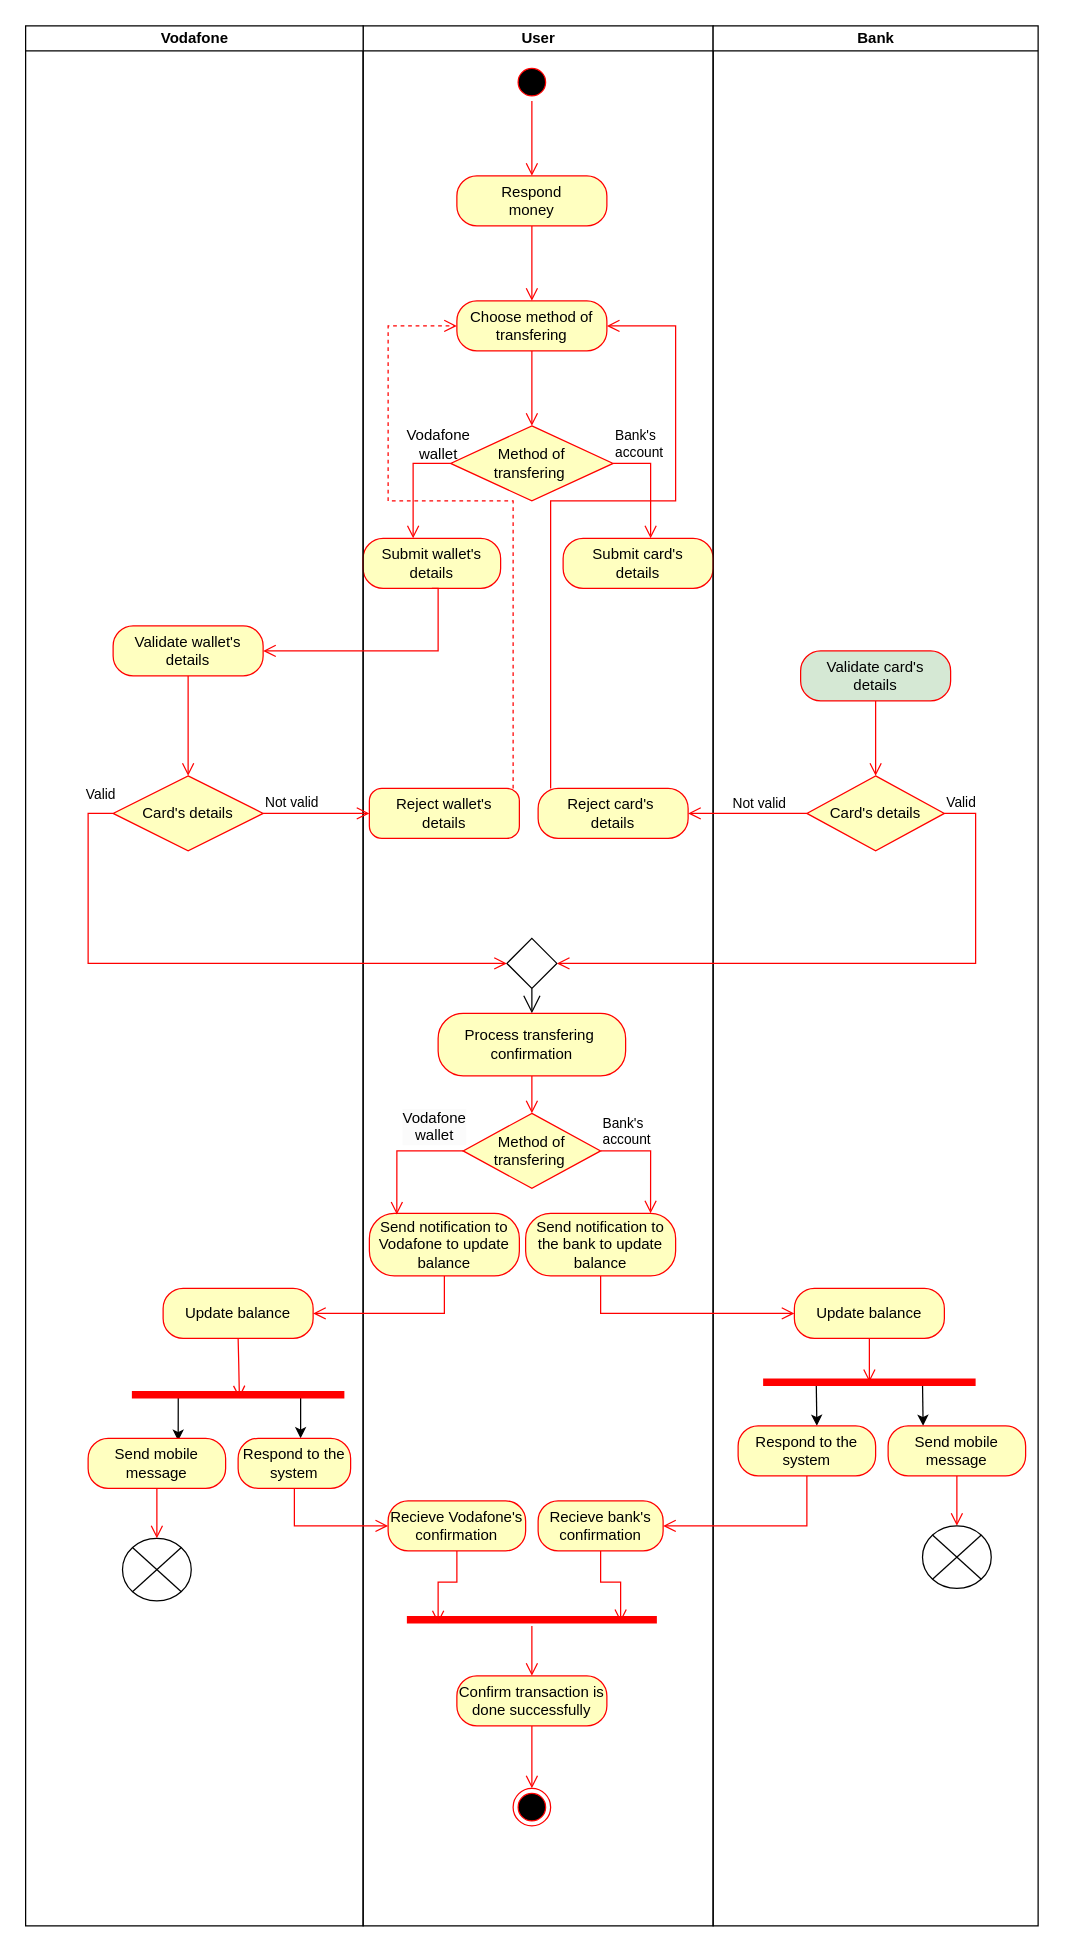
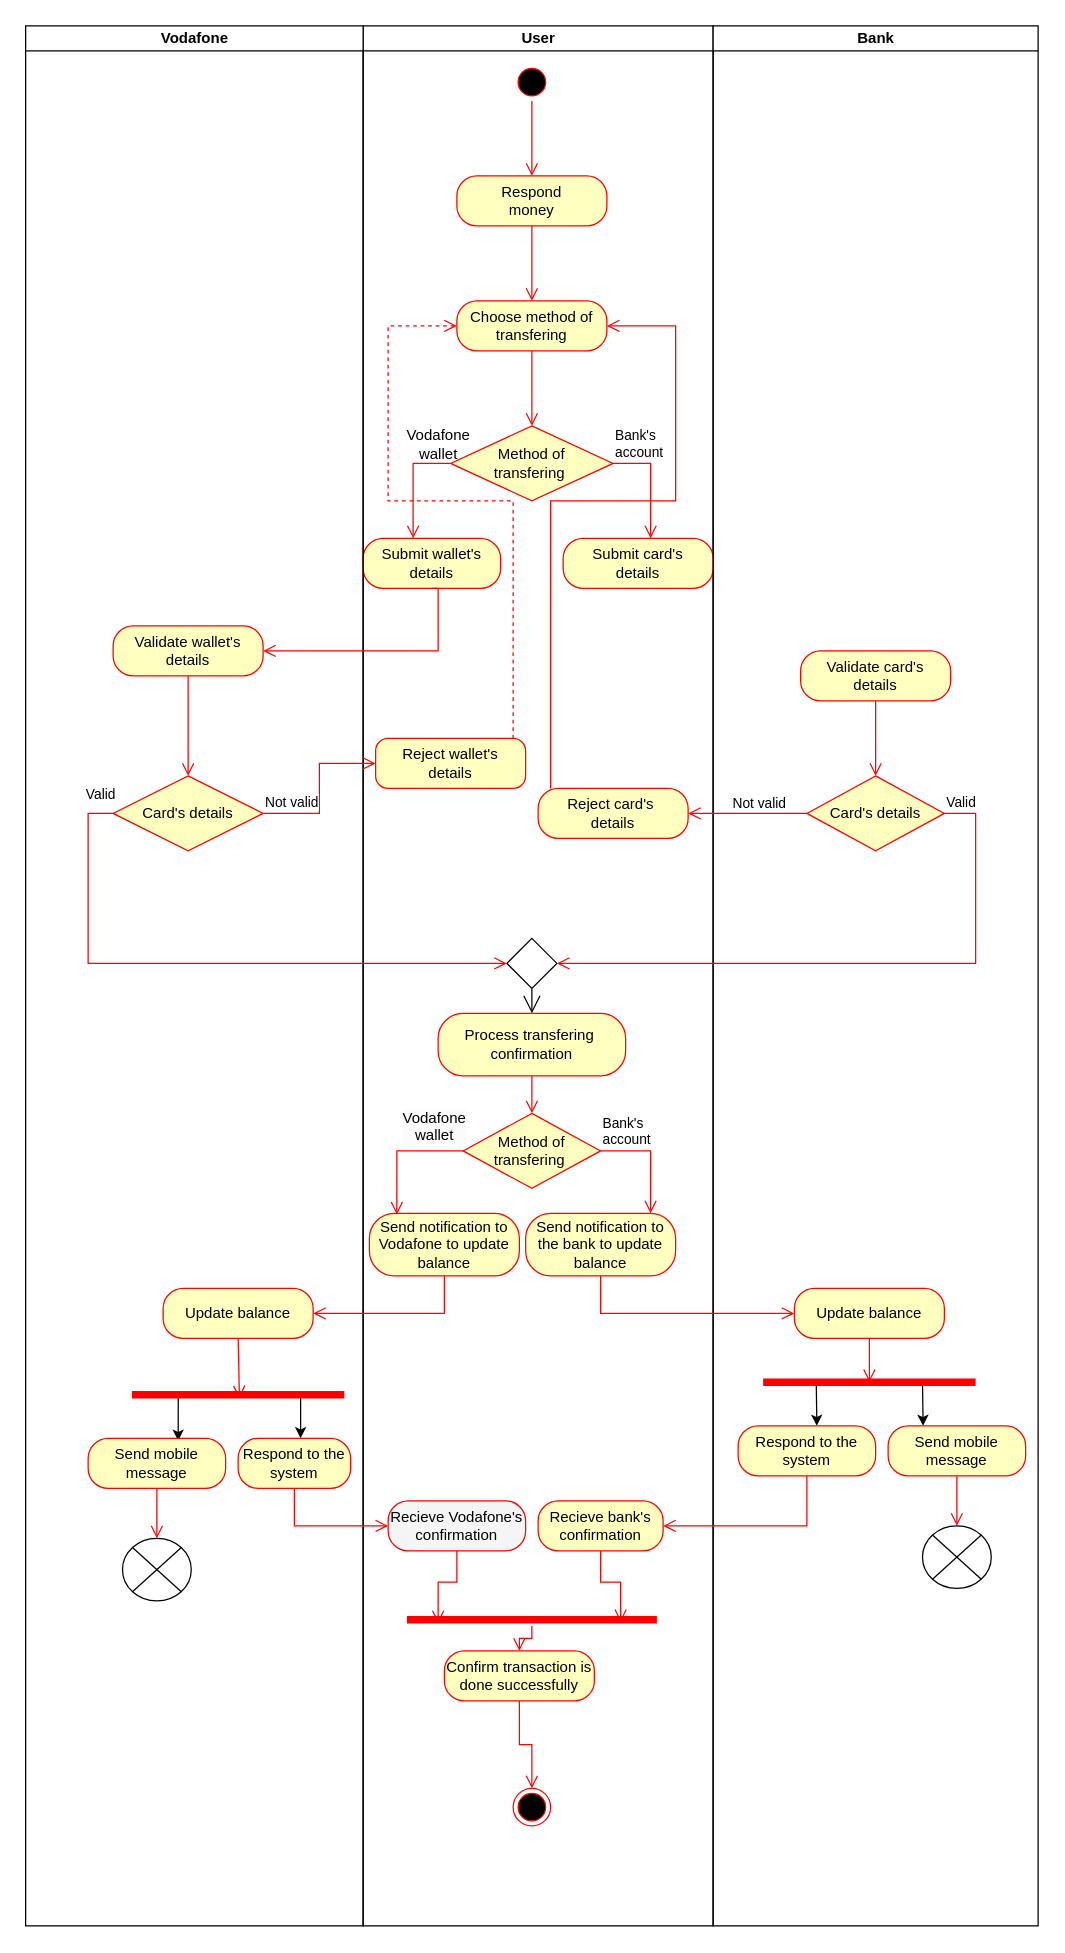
(876, 676) -> (876, 676)
(444, 813) -> (451, 763)
(457, 1526) -> (457, 1526)
(532, 1701) -> (519, 1676)
